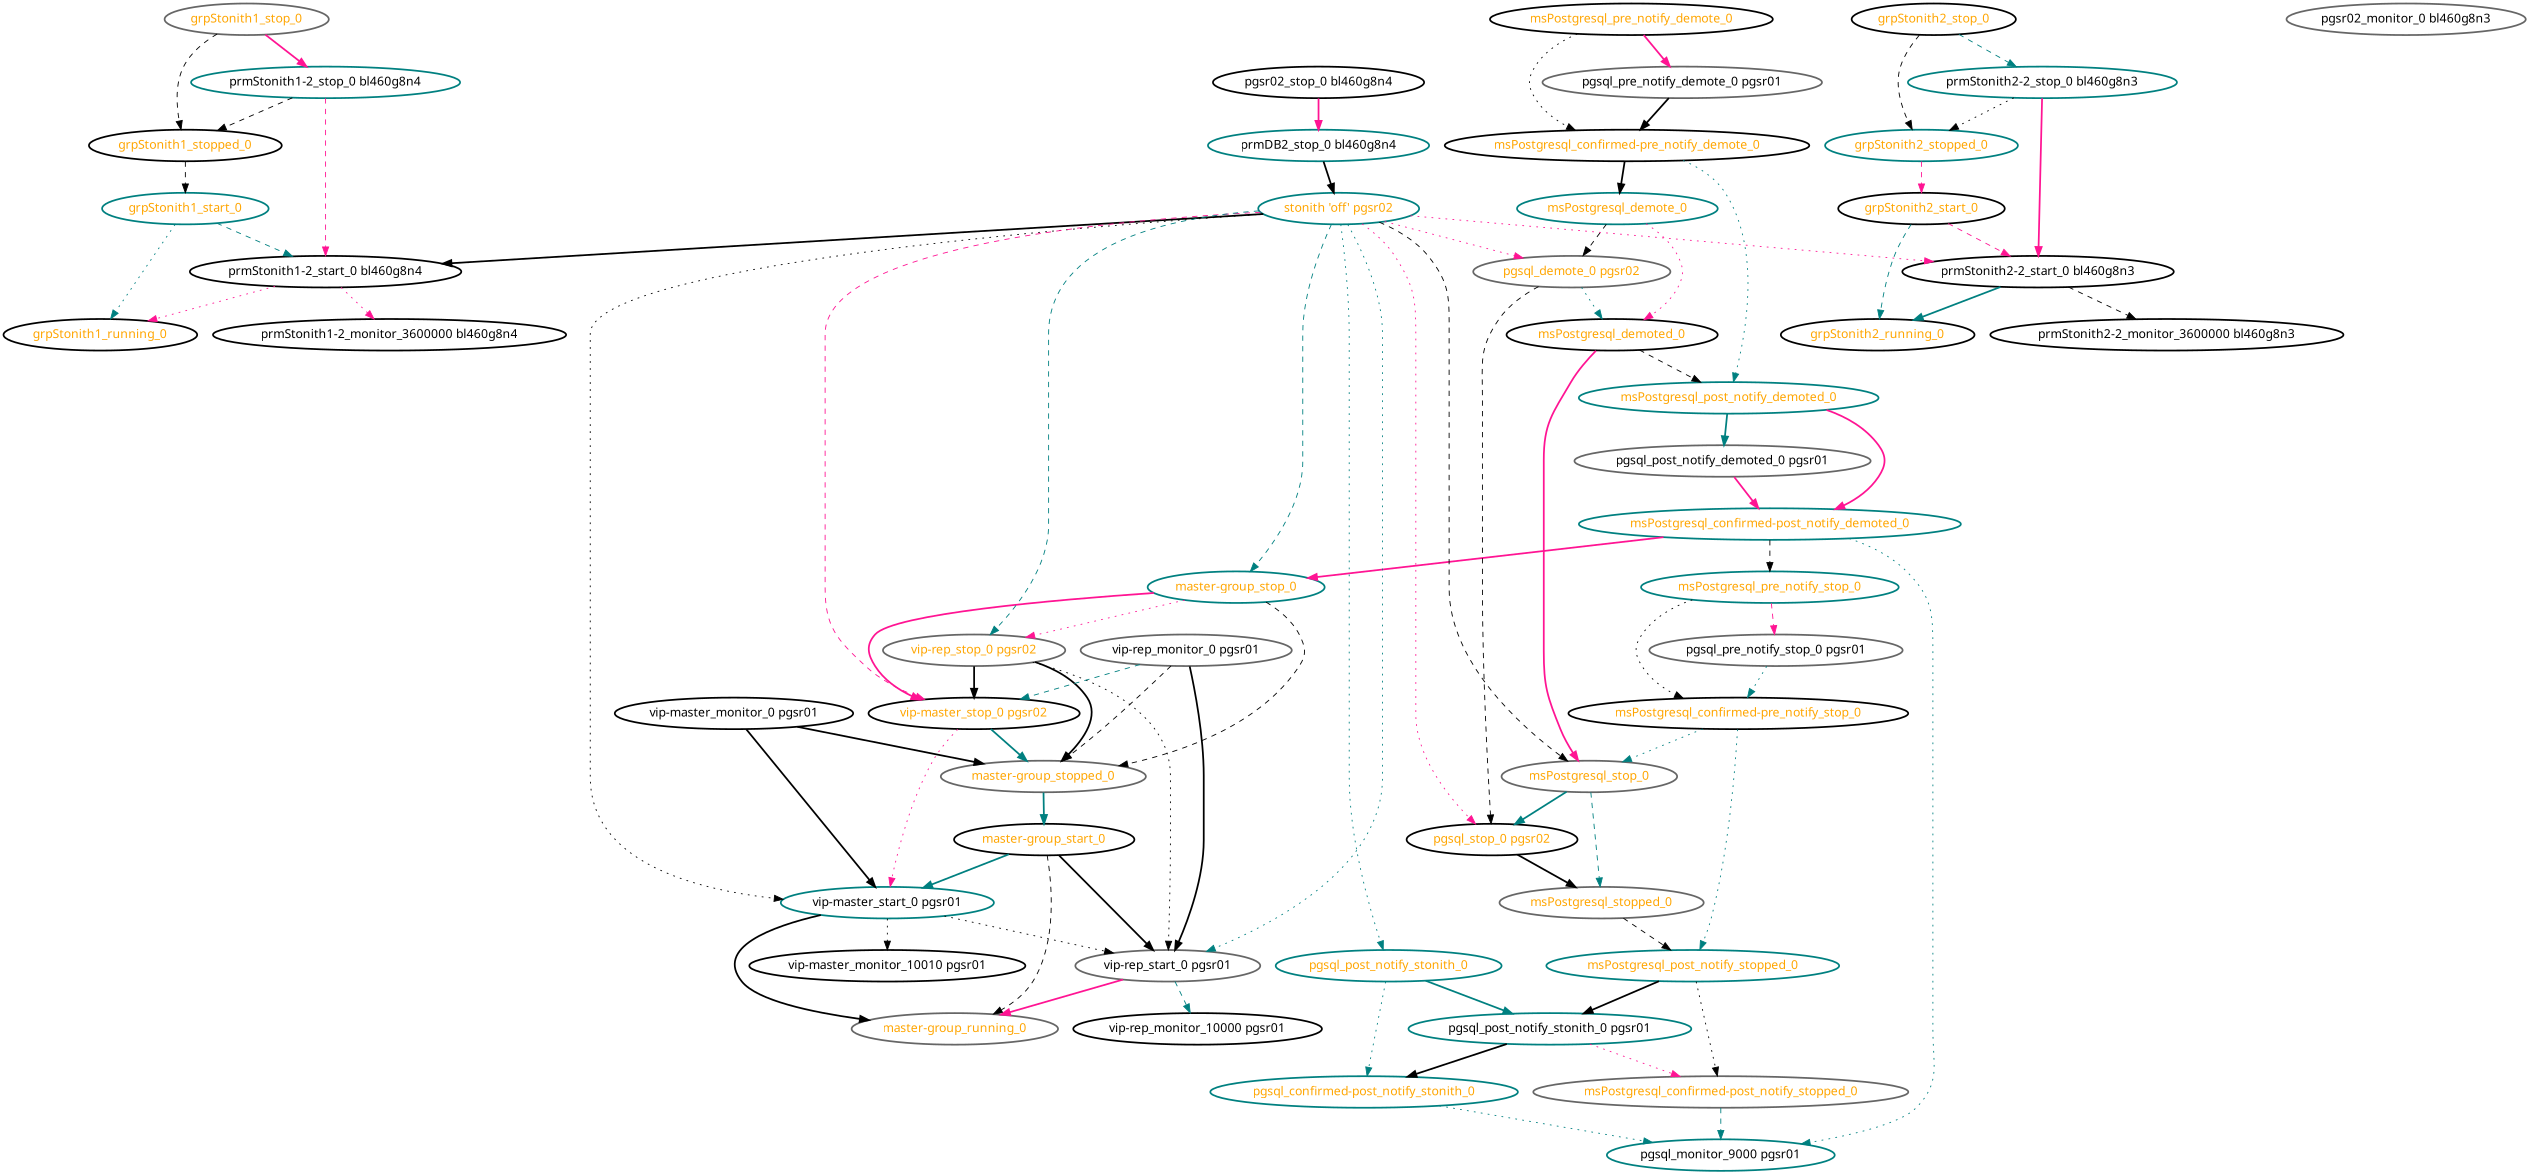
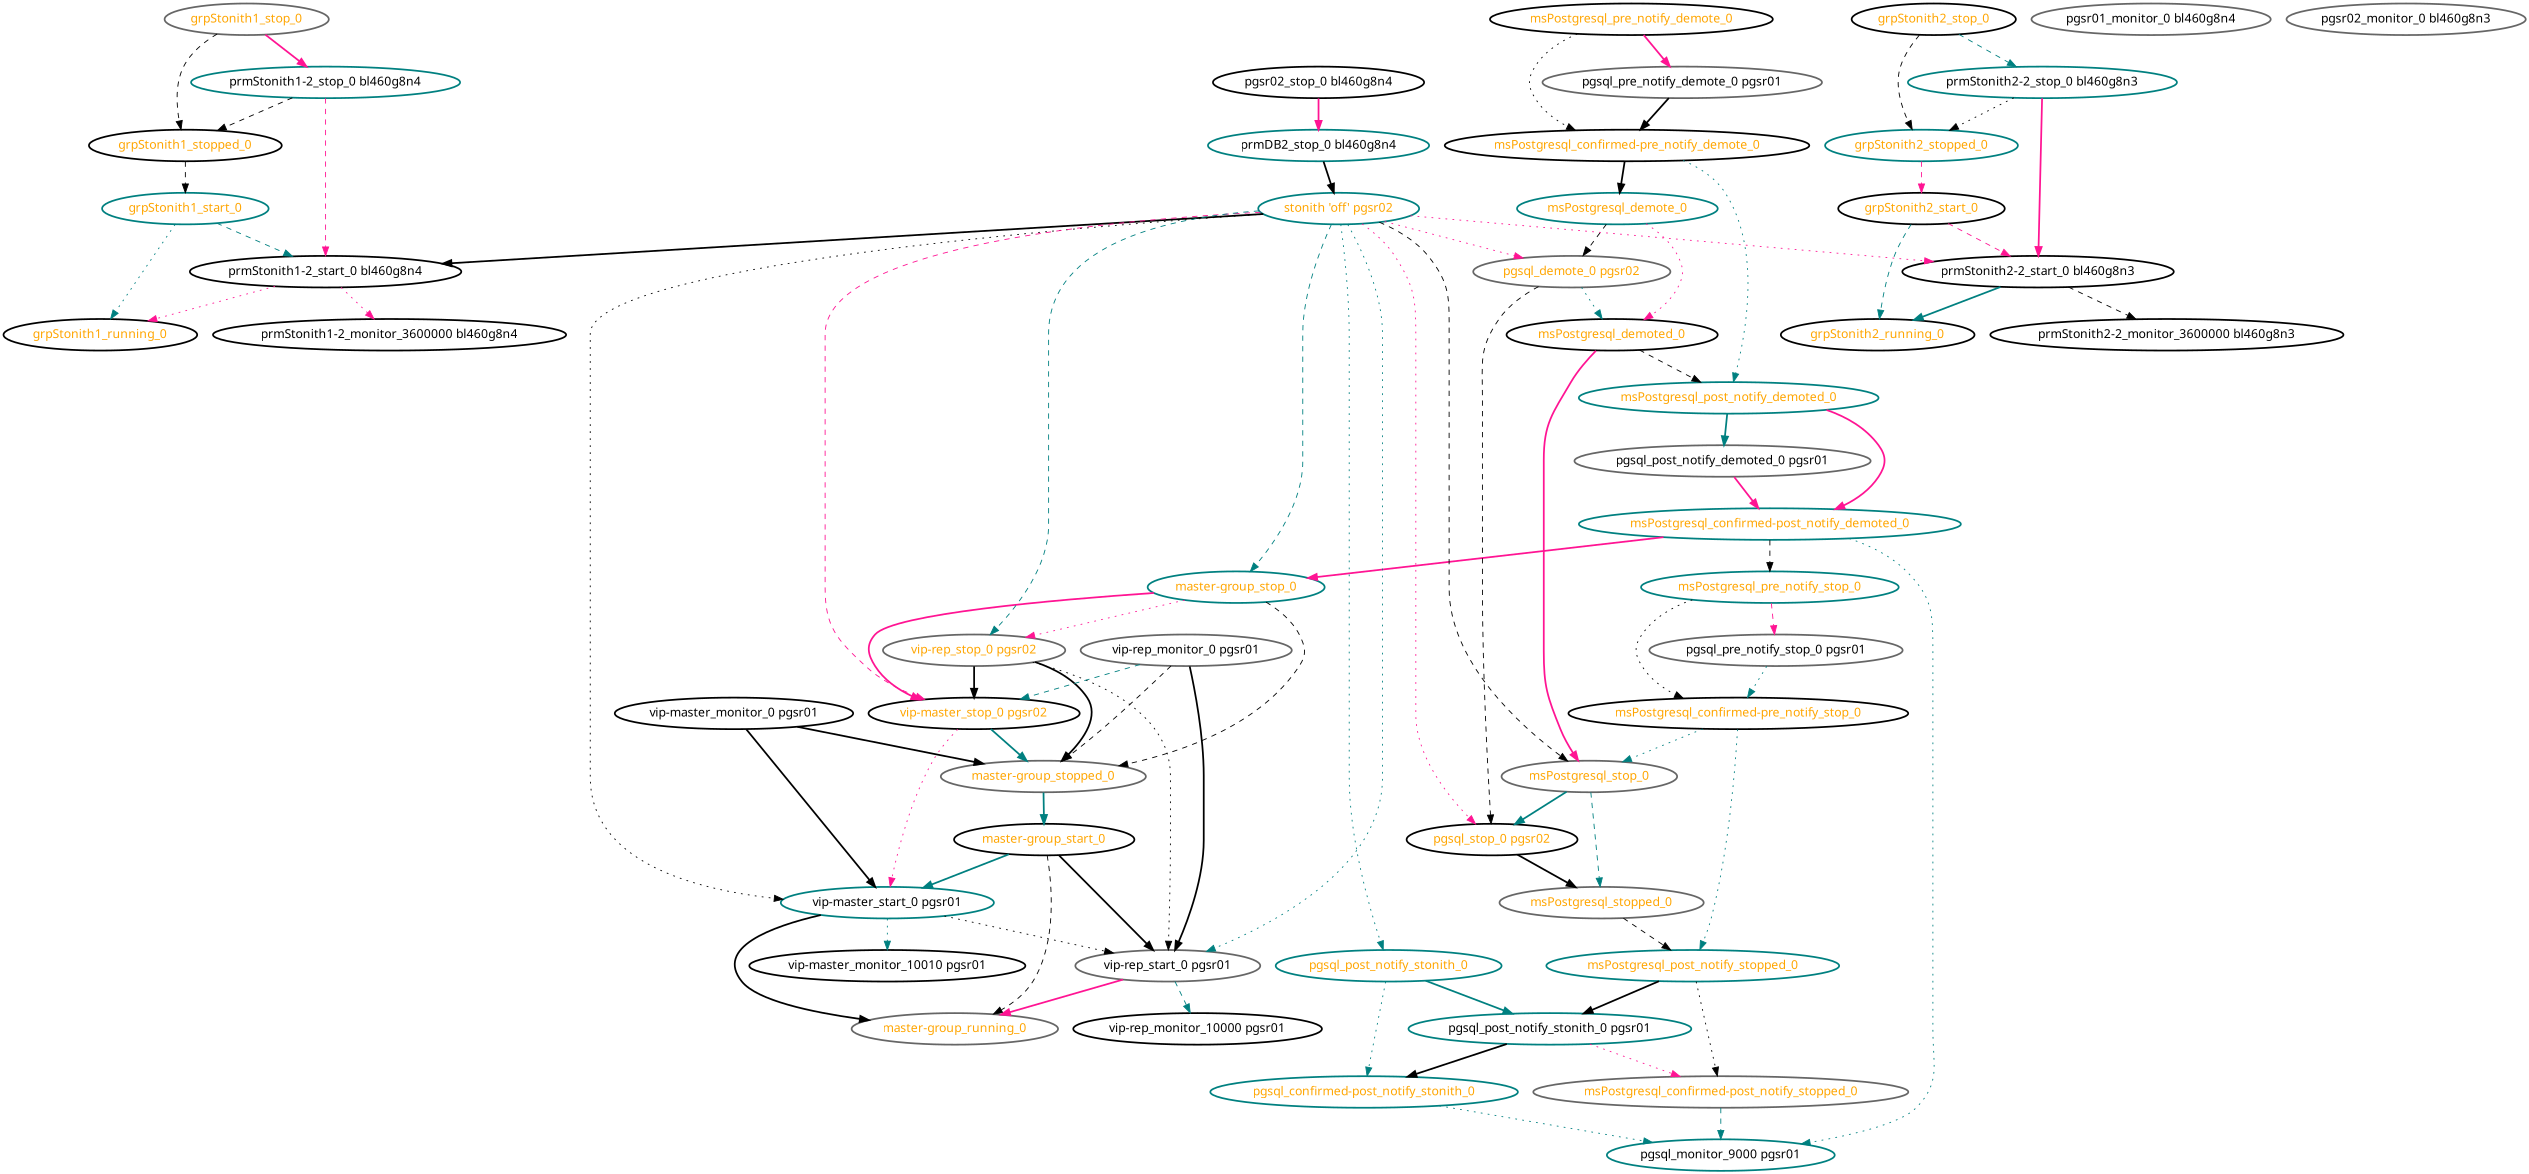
none -> (2151, 19)
(887, 930) -> (887, 930)
